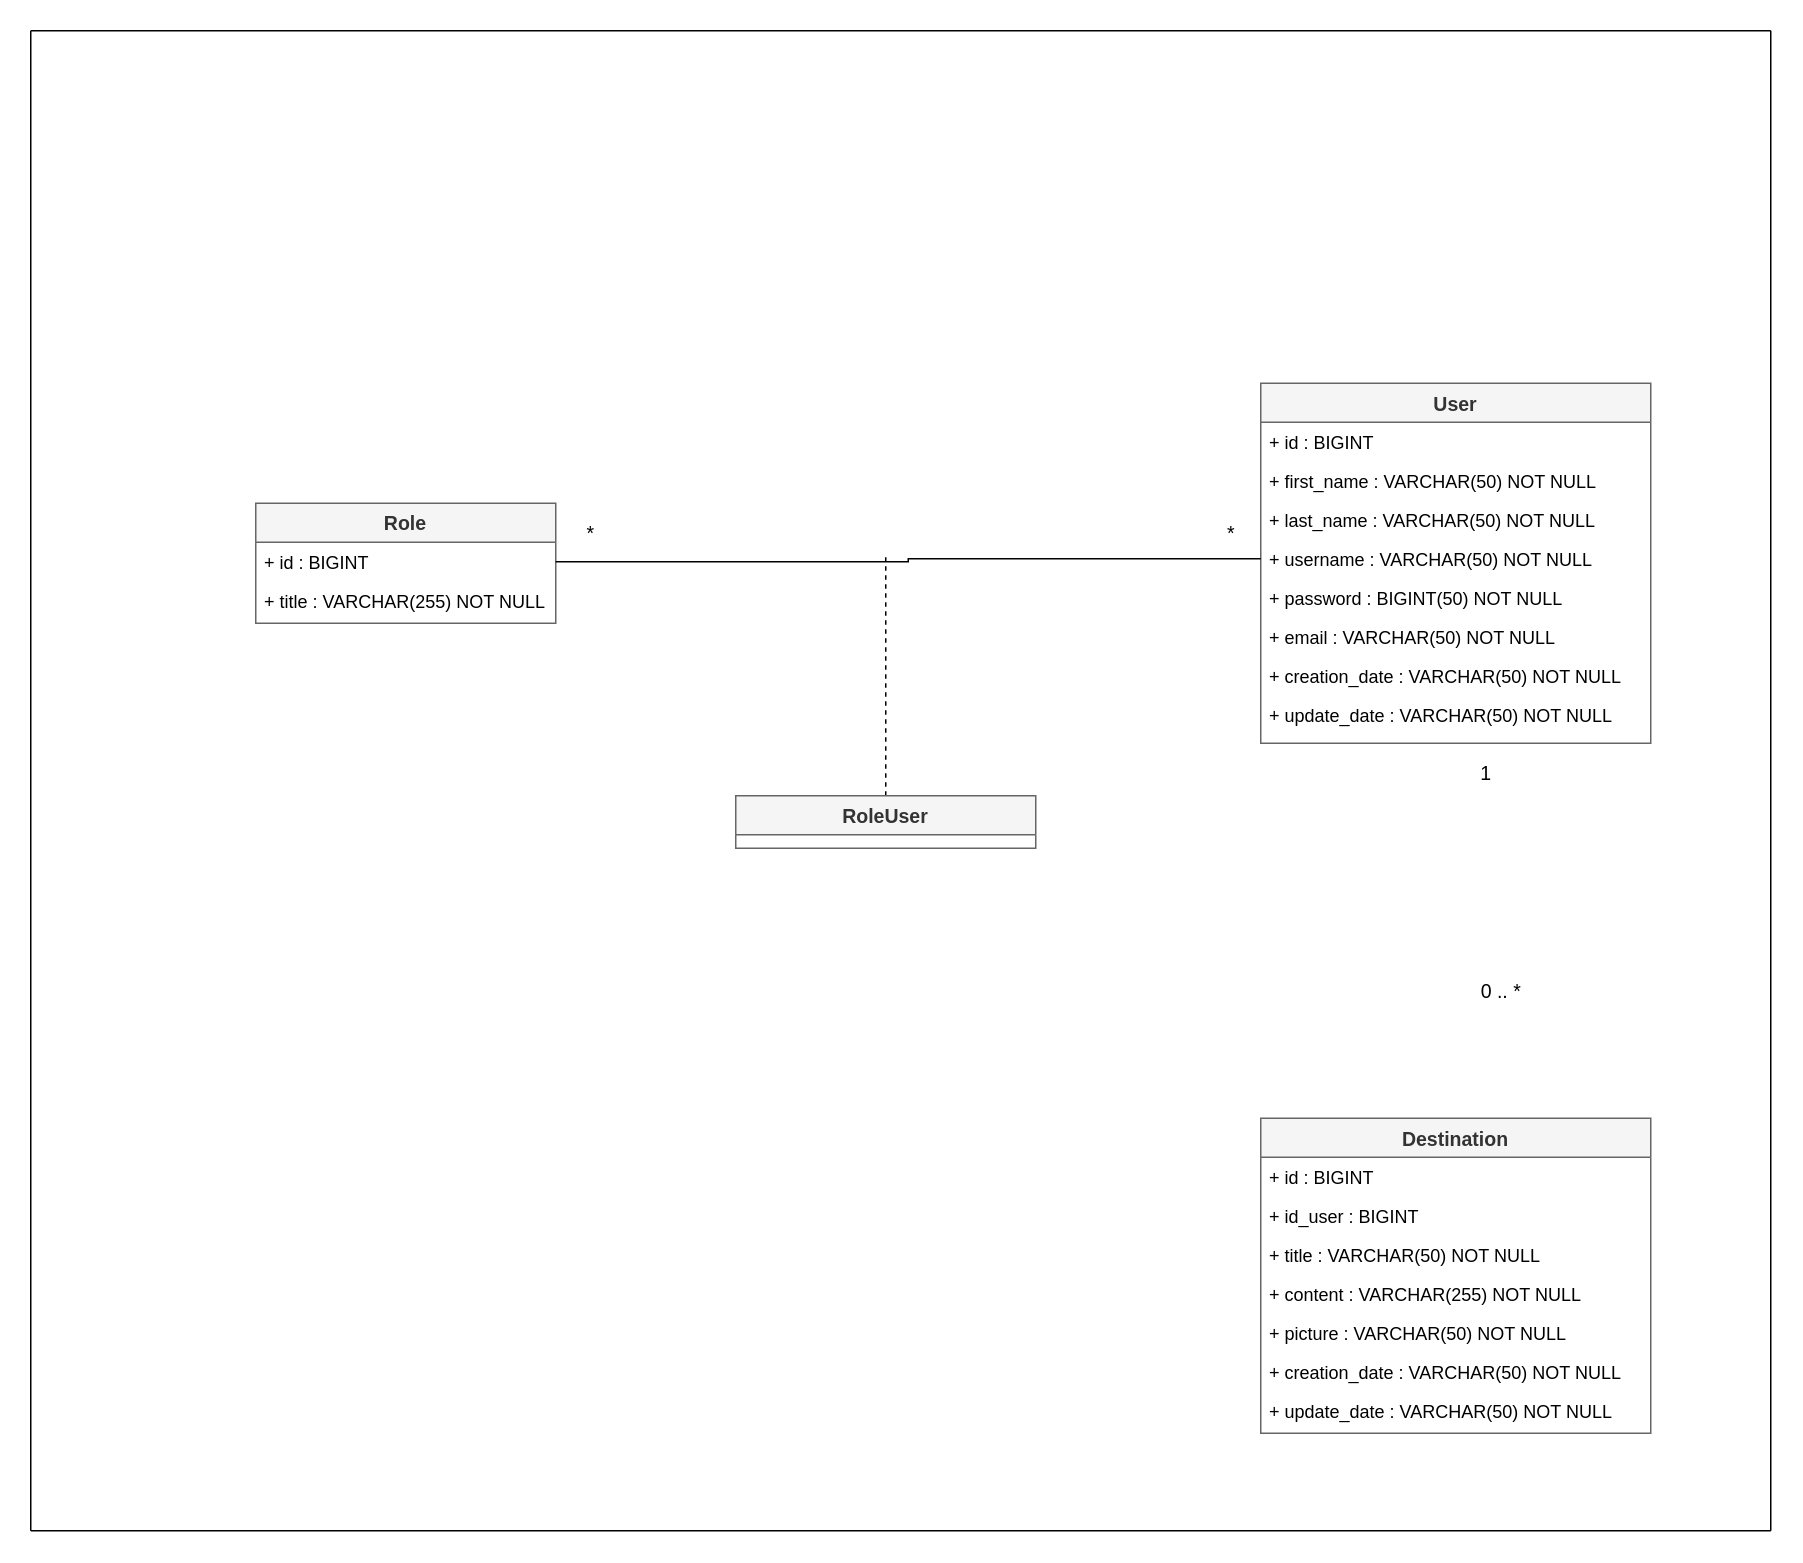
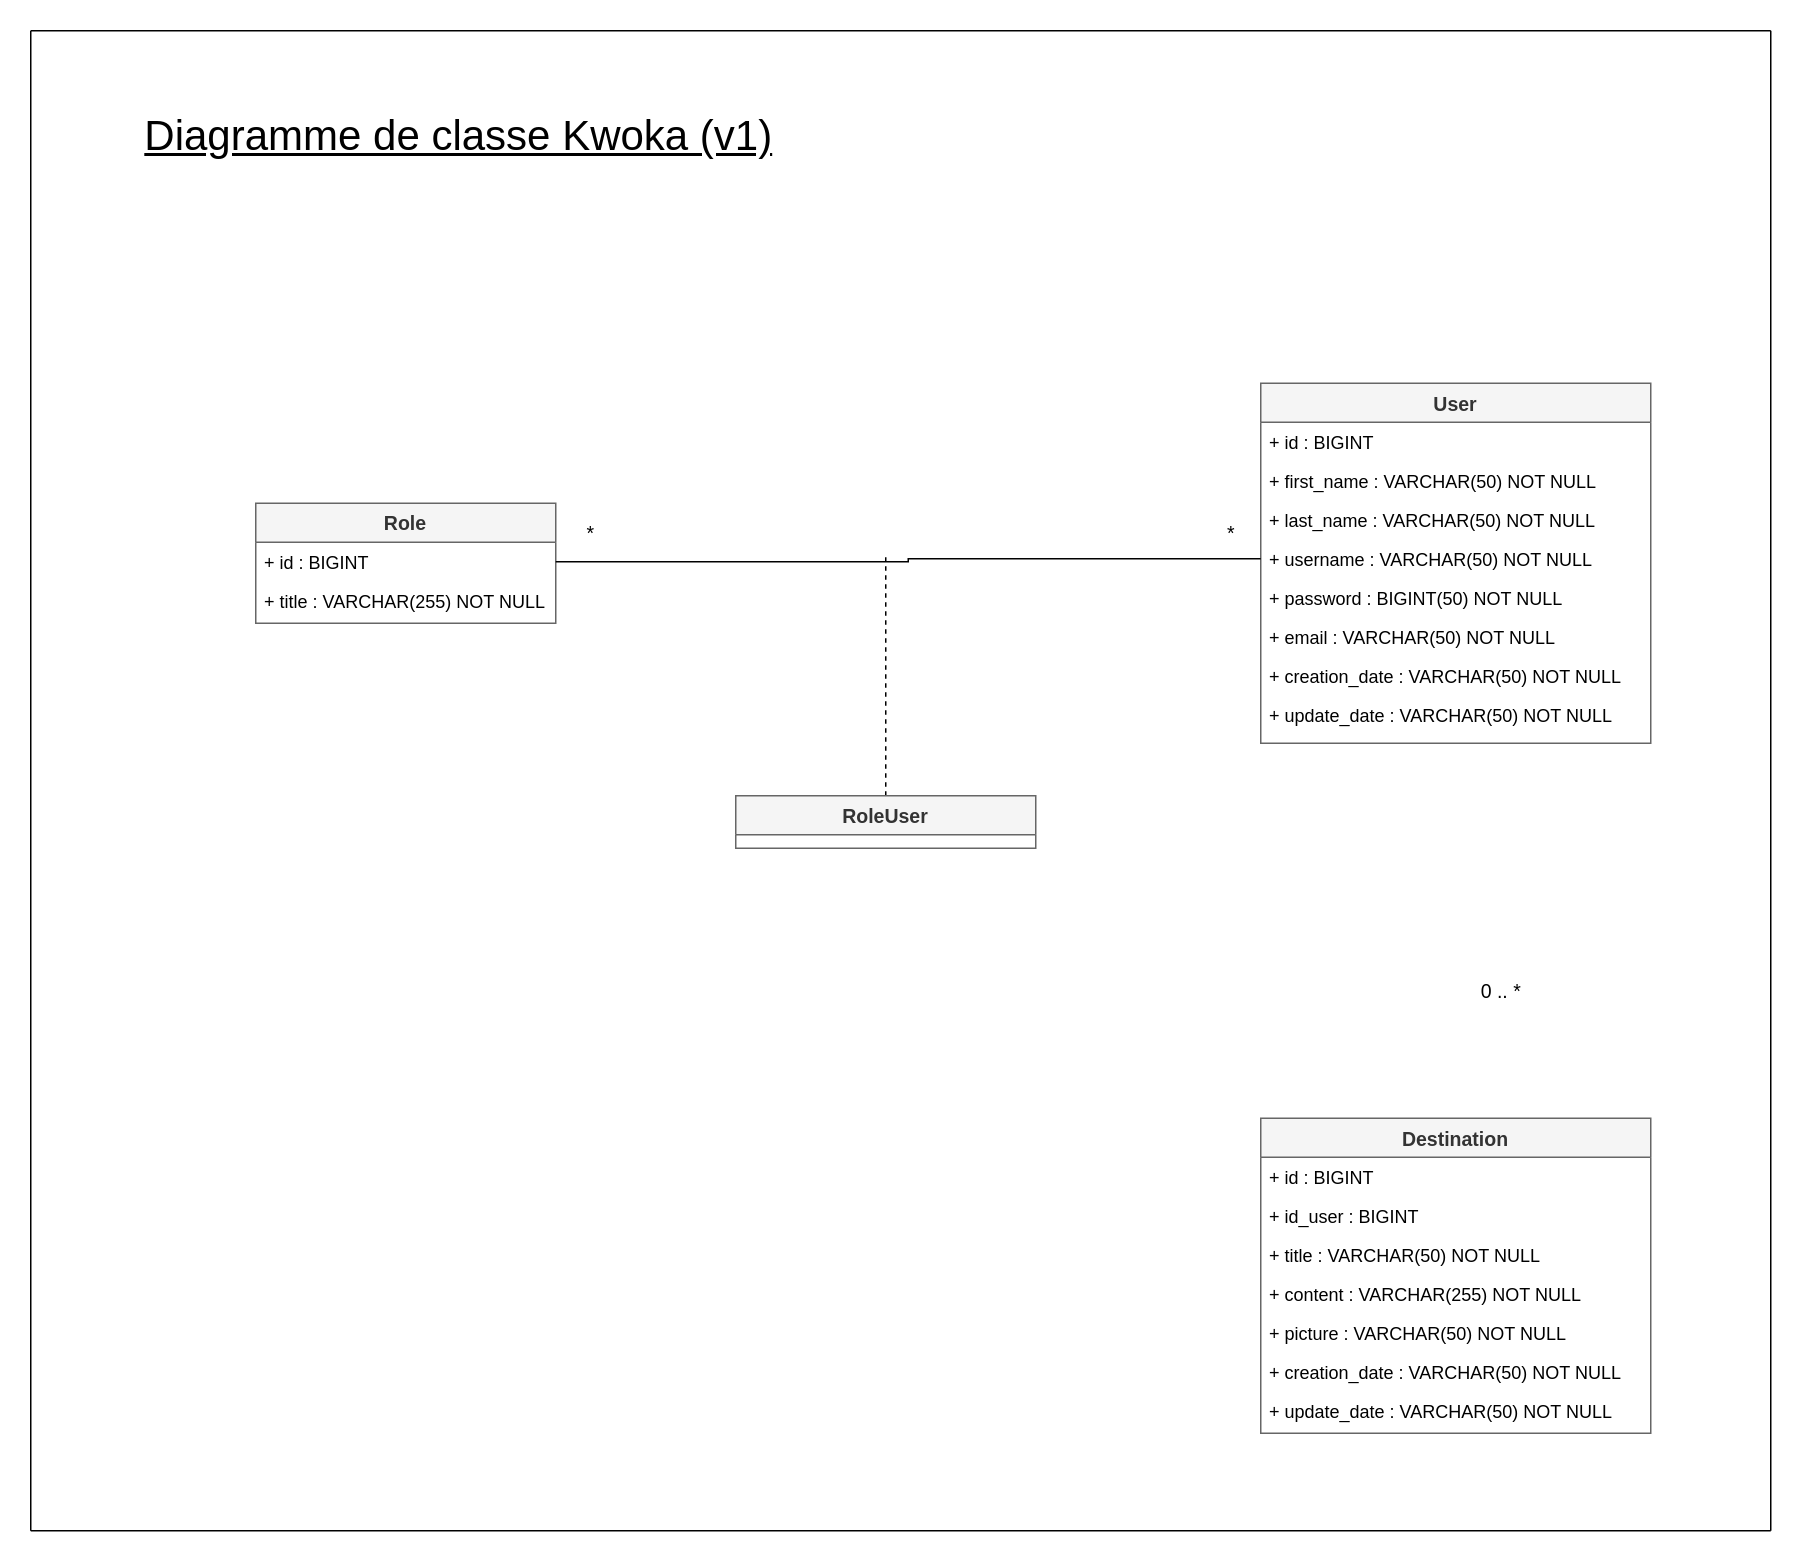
none -> (458, 136)
(1486, 773) -> none
